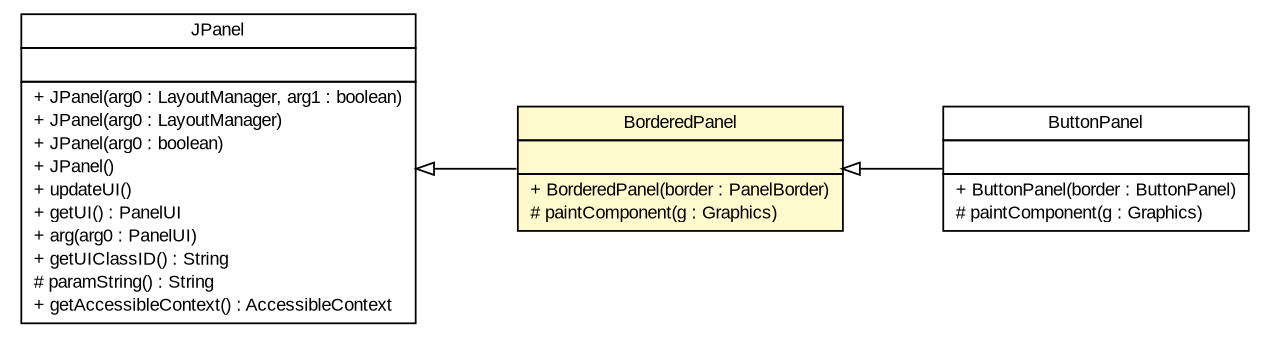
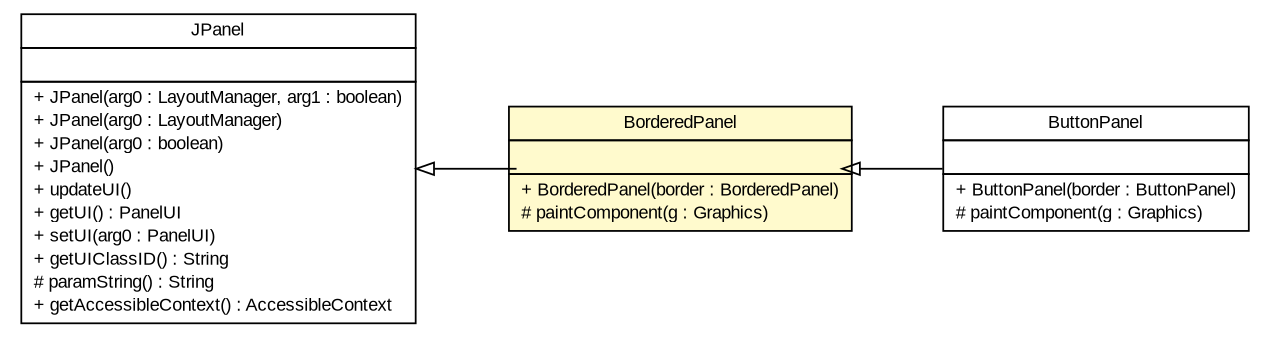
(680, 190) -> (680, 190)
(115, 236) -> (125, 236)
